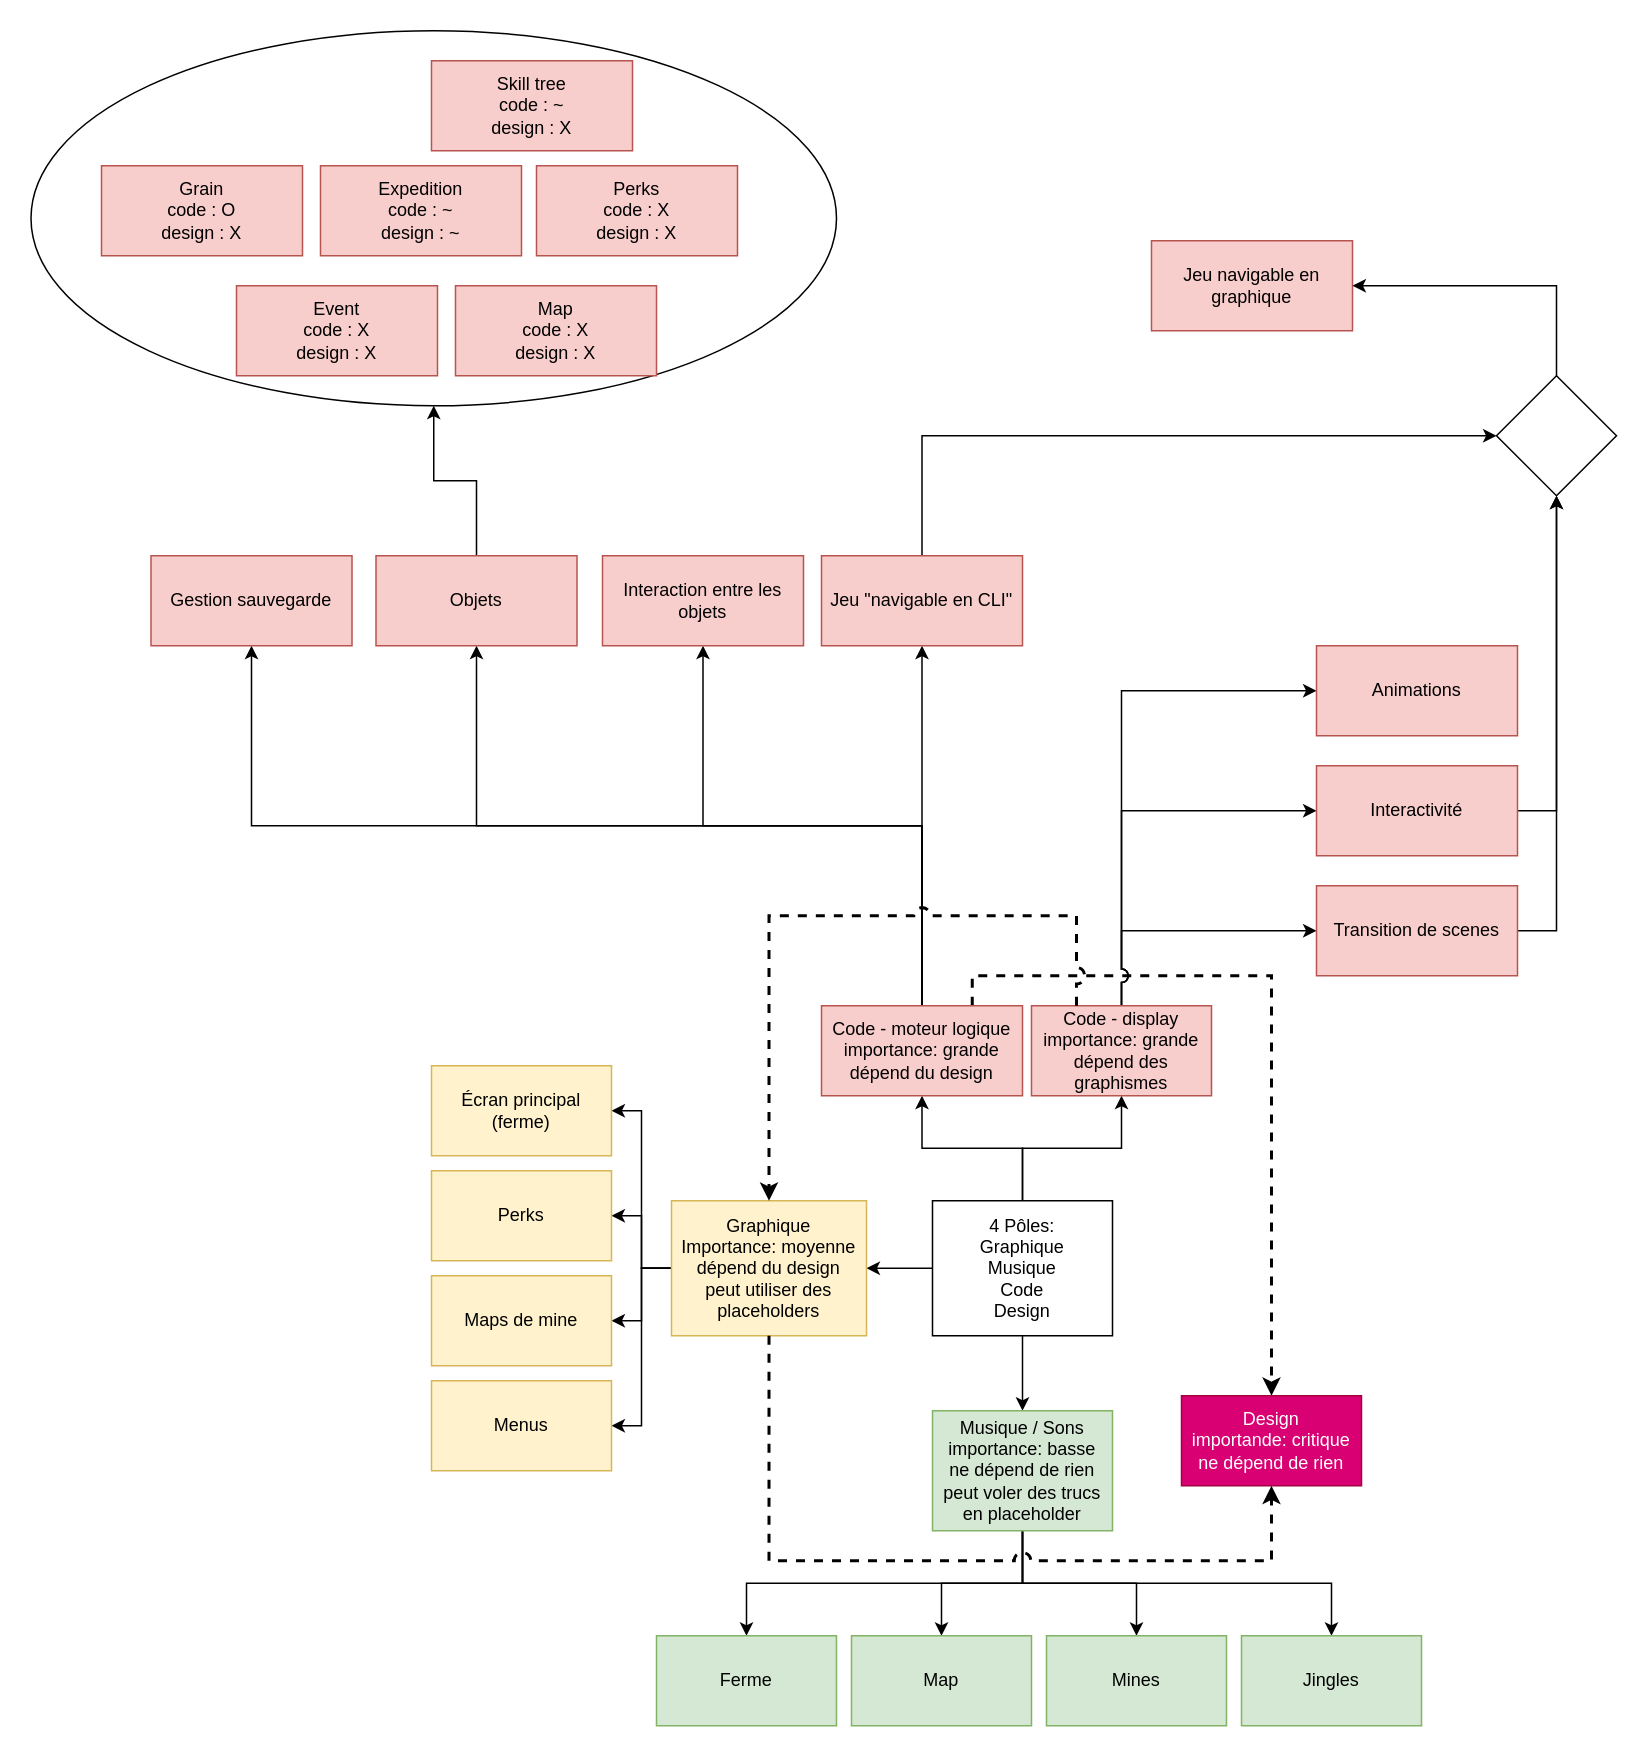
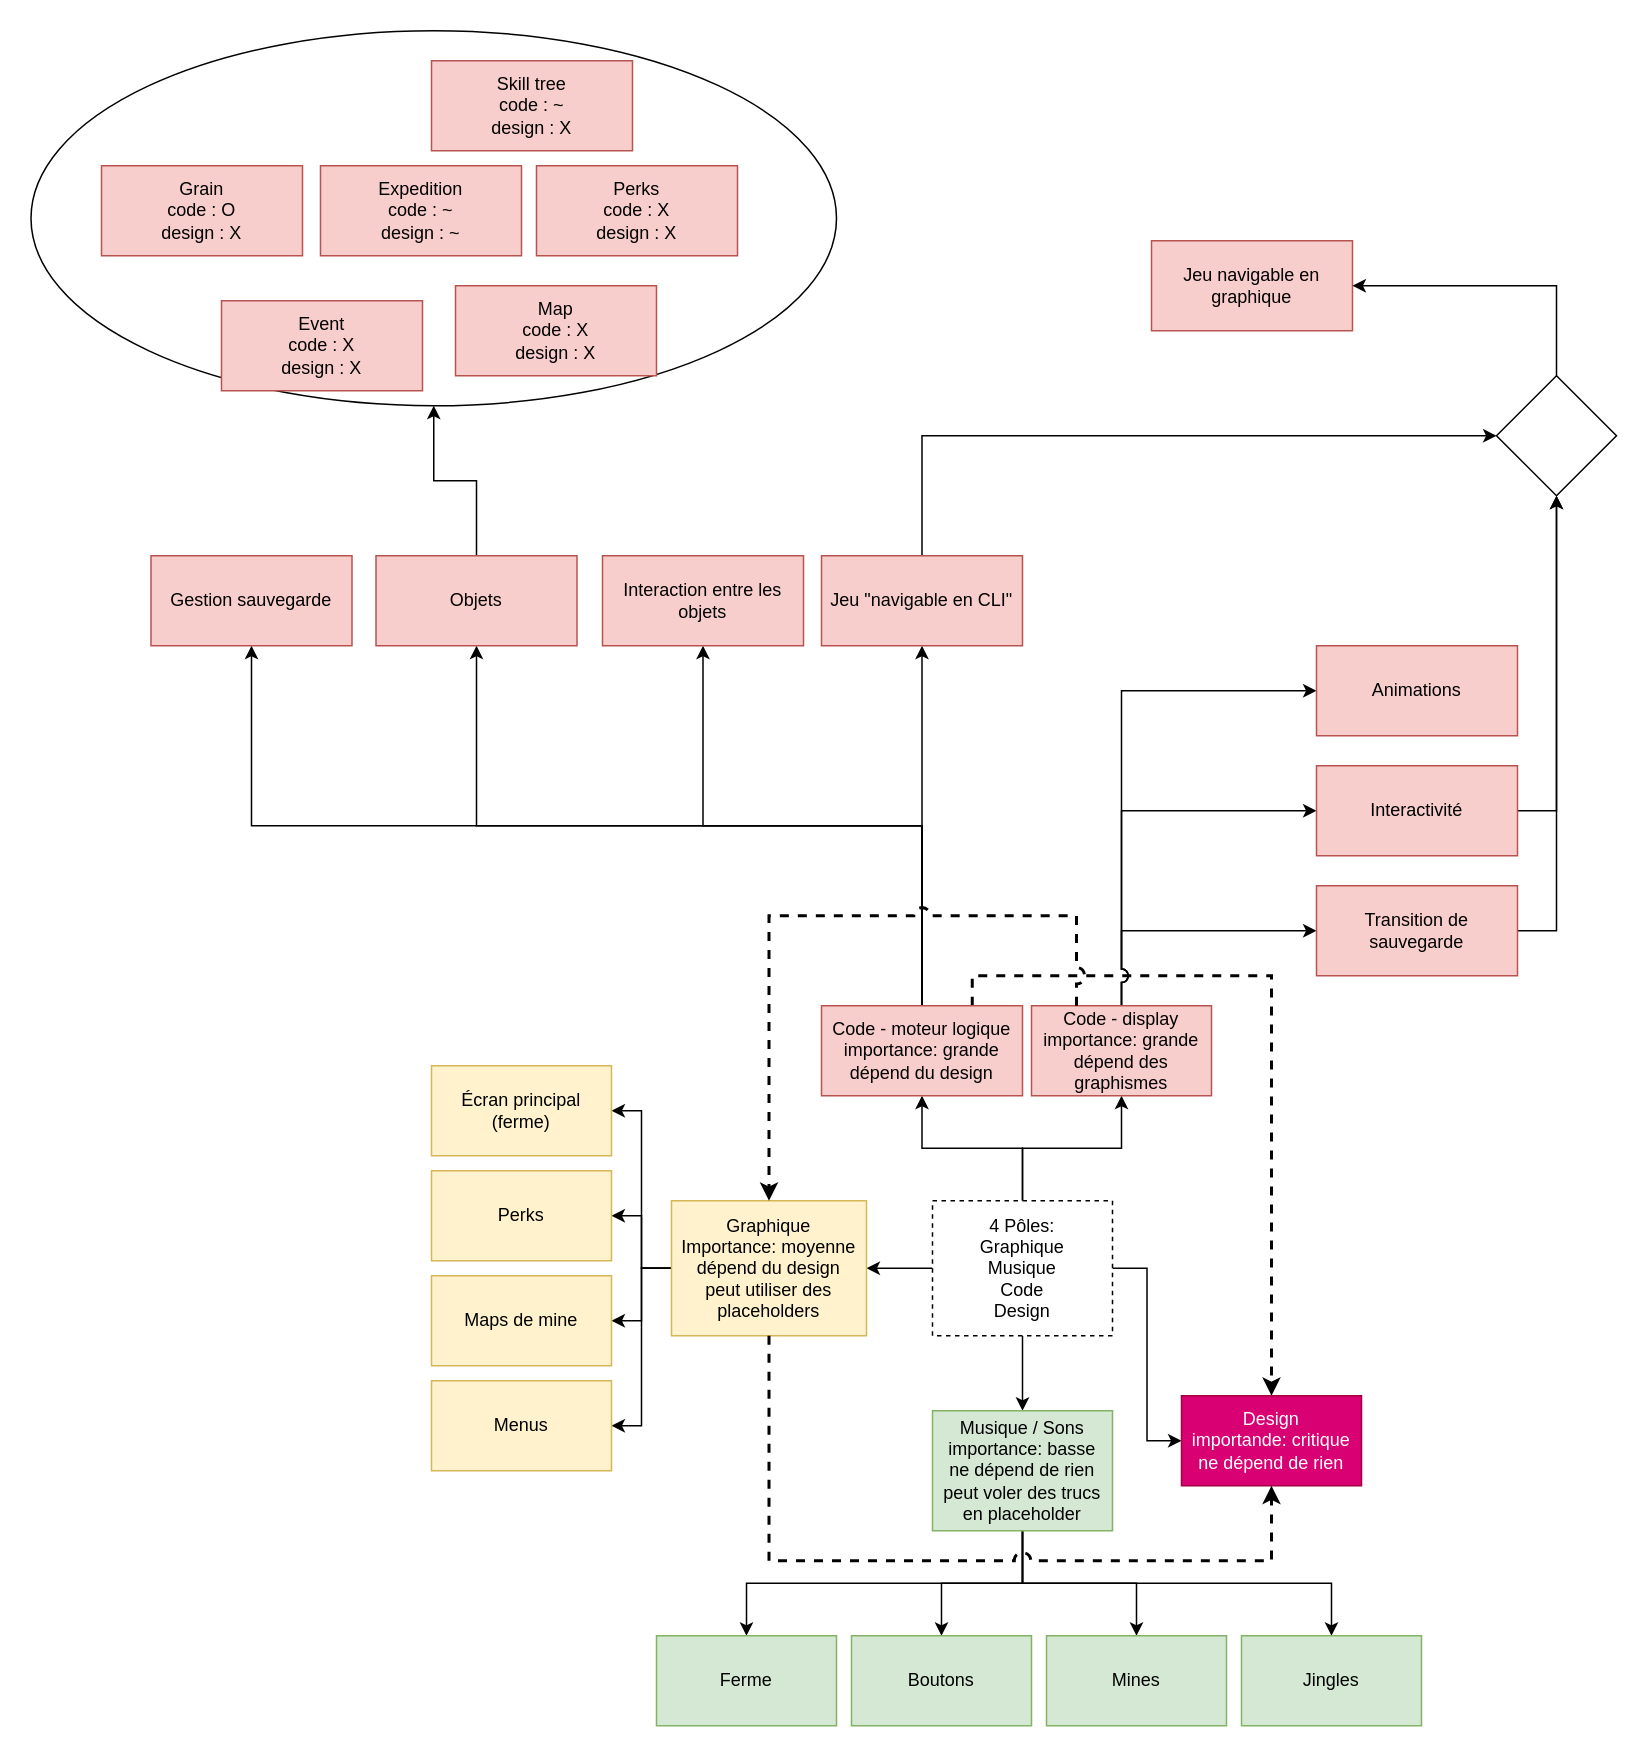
(337, 331) -> (322, 346)
(1417, 931) -> (1417, 931)
(1022, 1268) -> (1022, 1268)
none -> (1147, 1349)
(941, 1681) -> (941, 1681)
